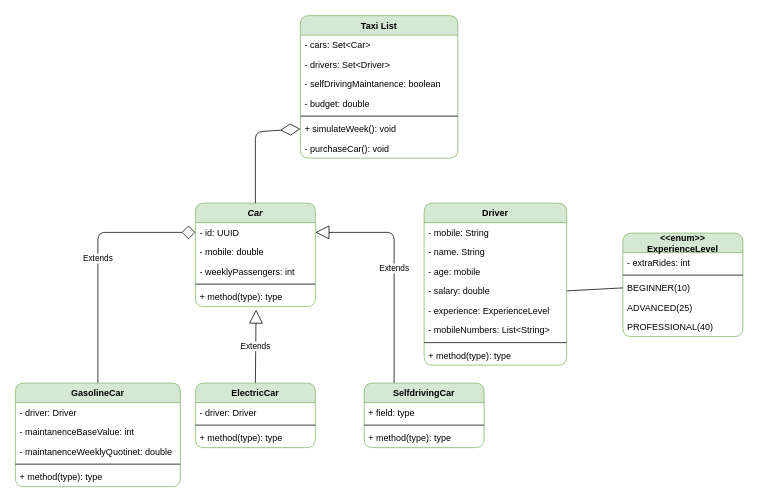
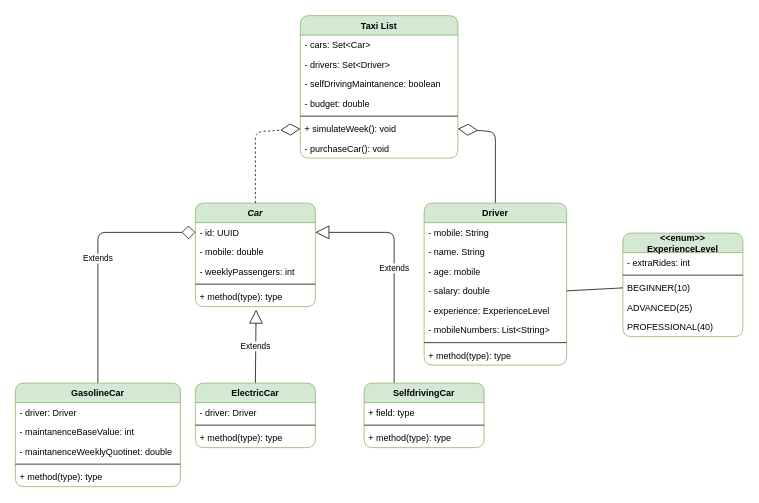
(255, 156) -> (255, 156)
none -> (495, 161)
